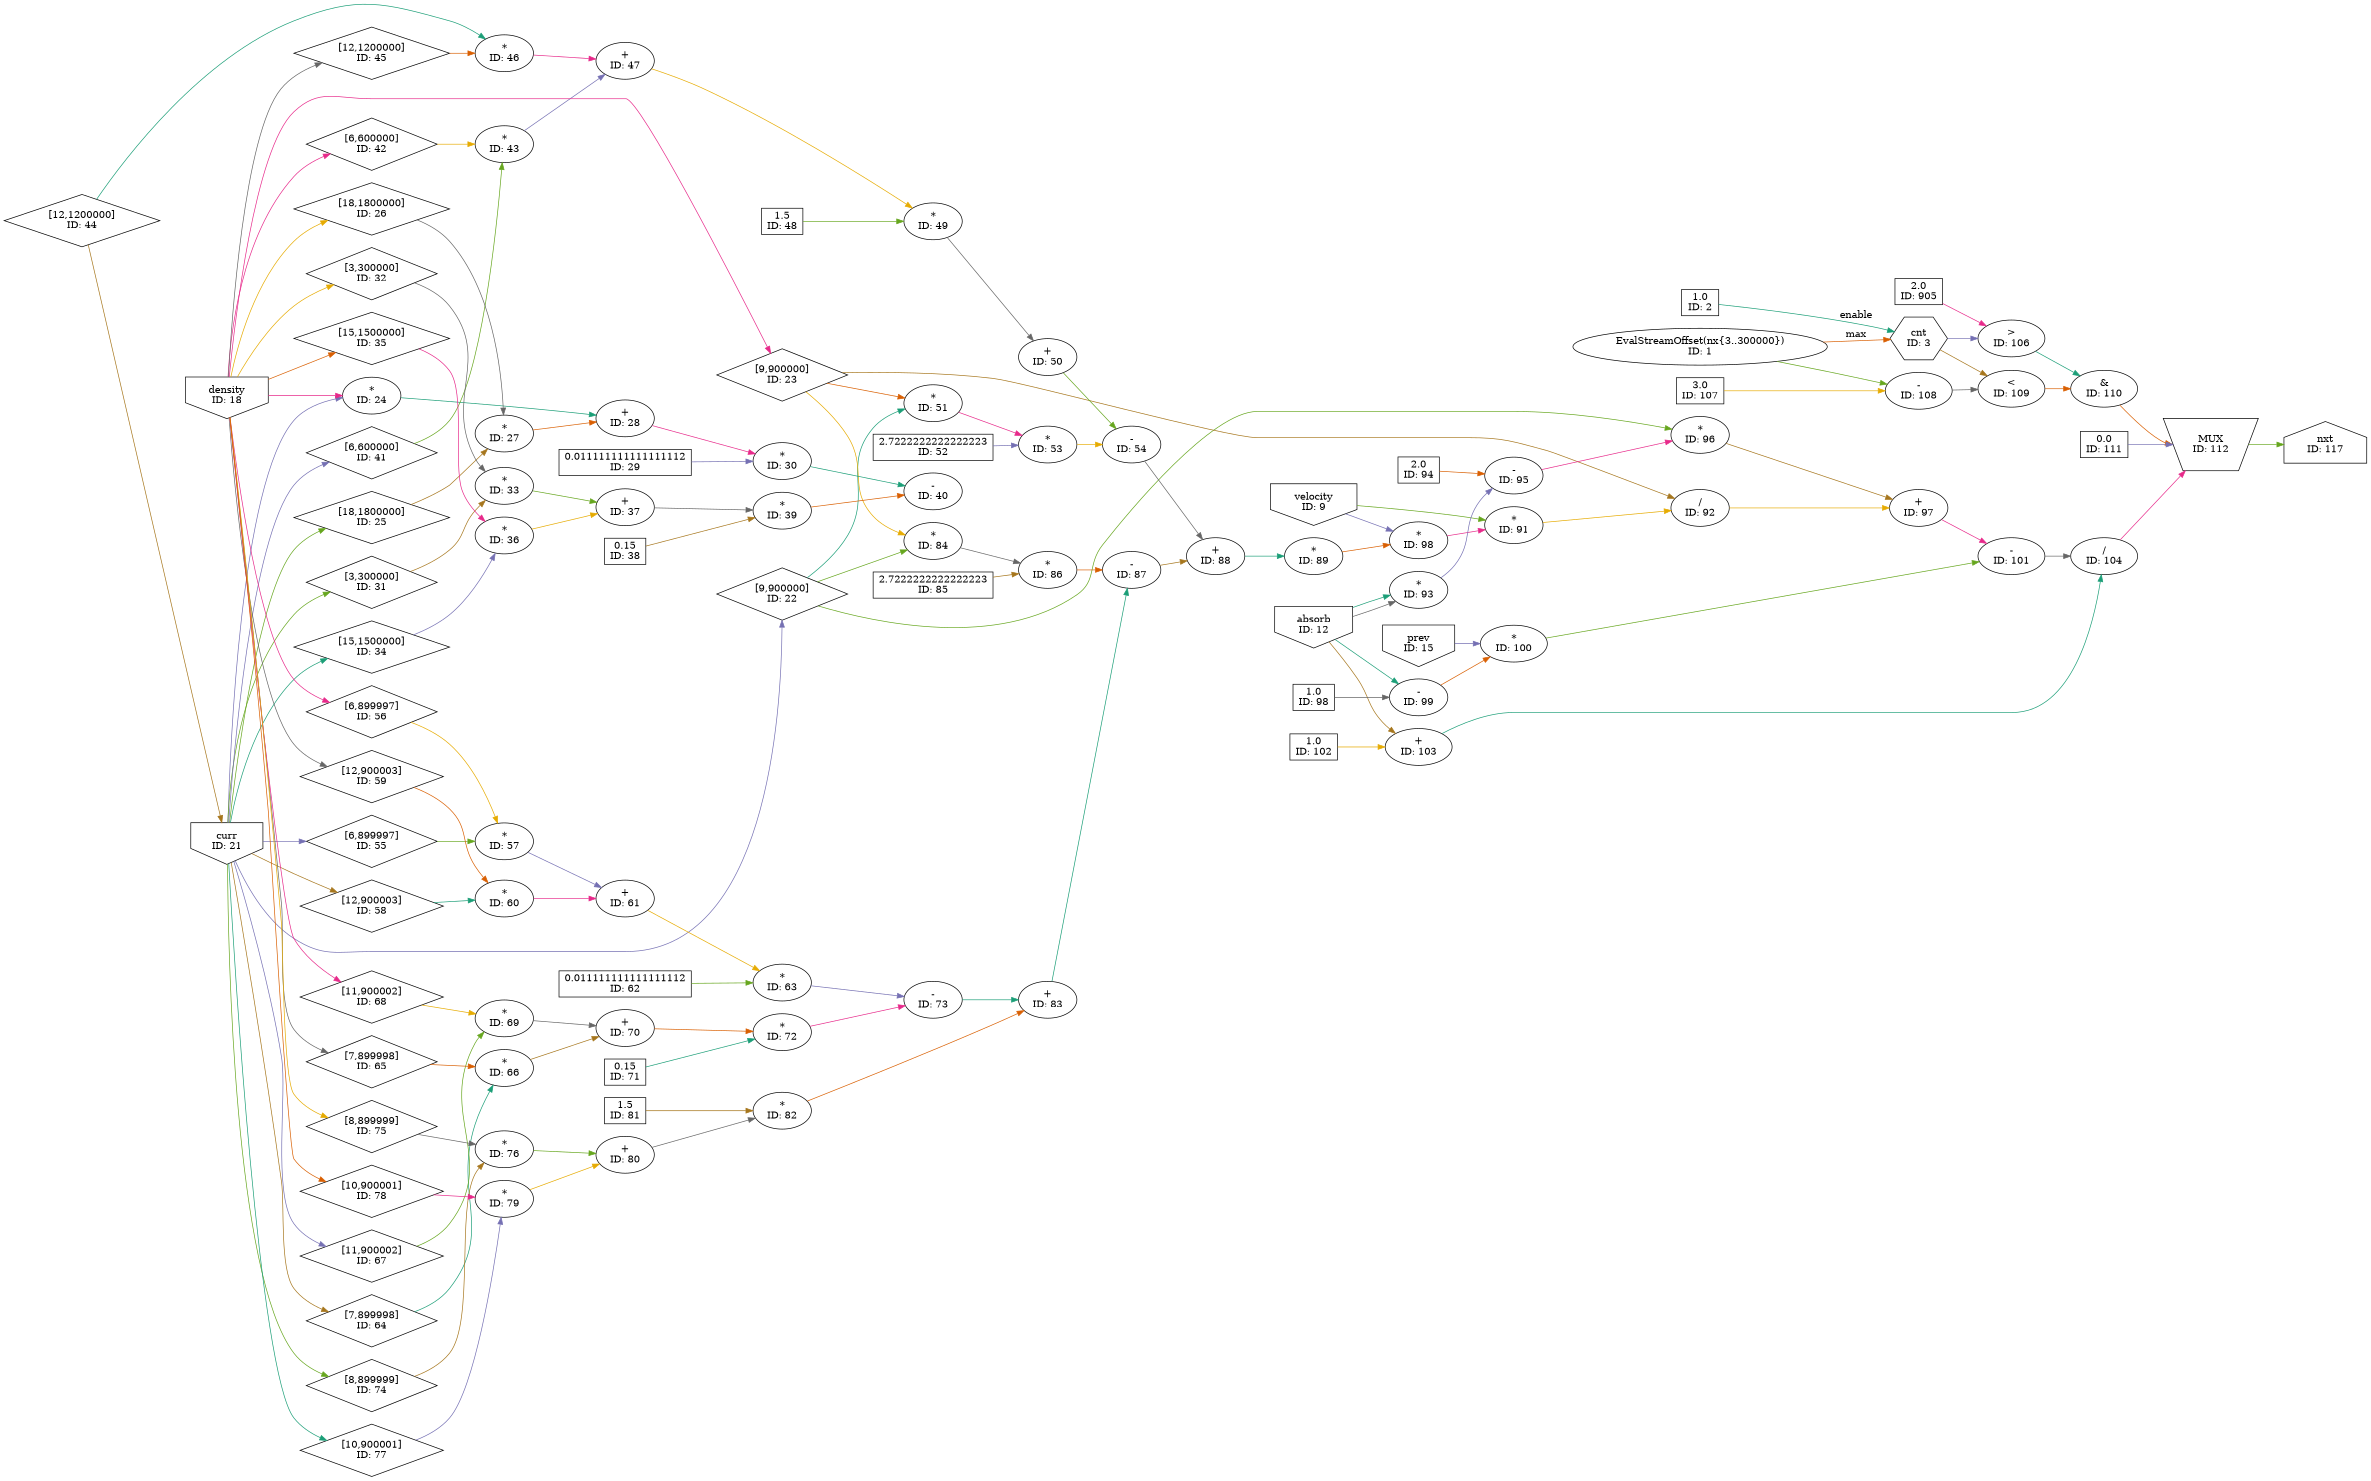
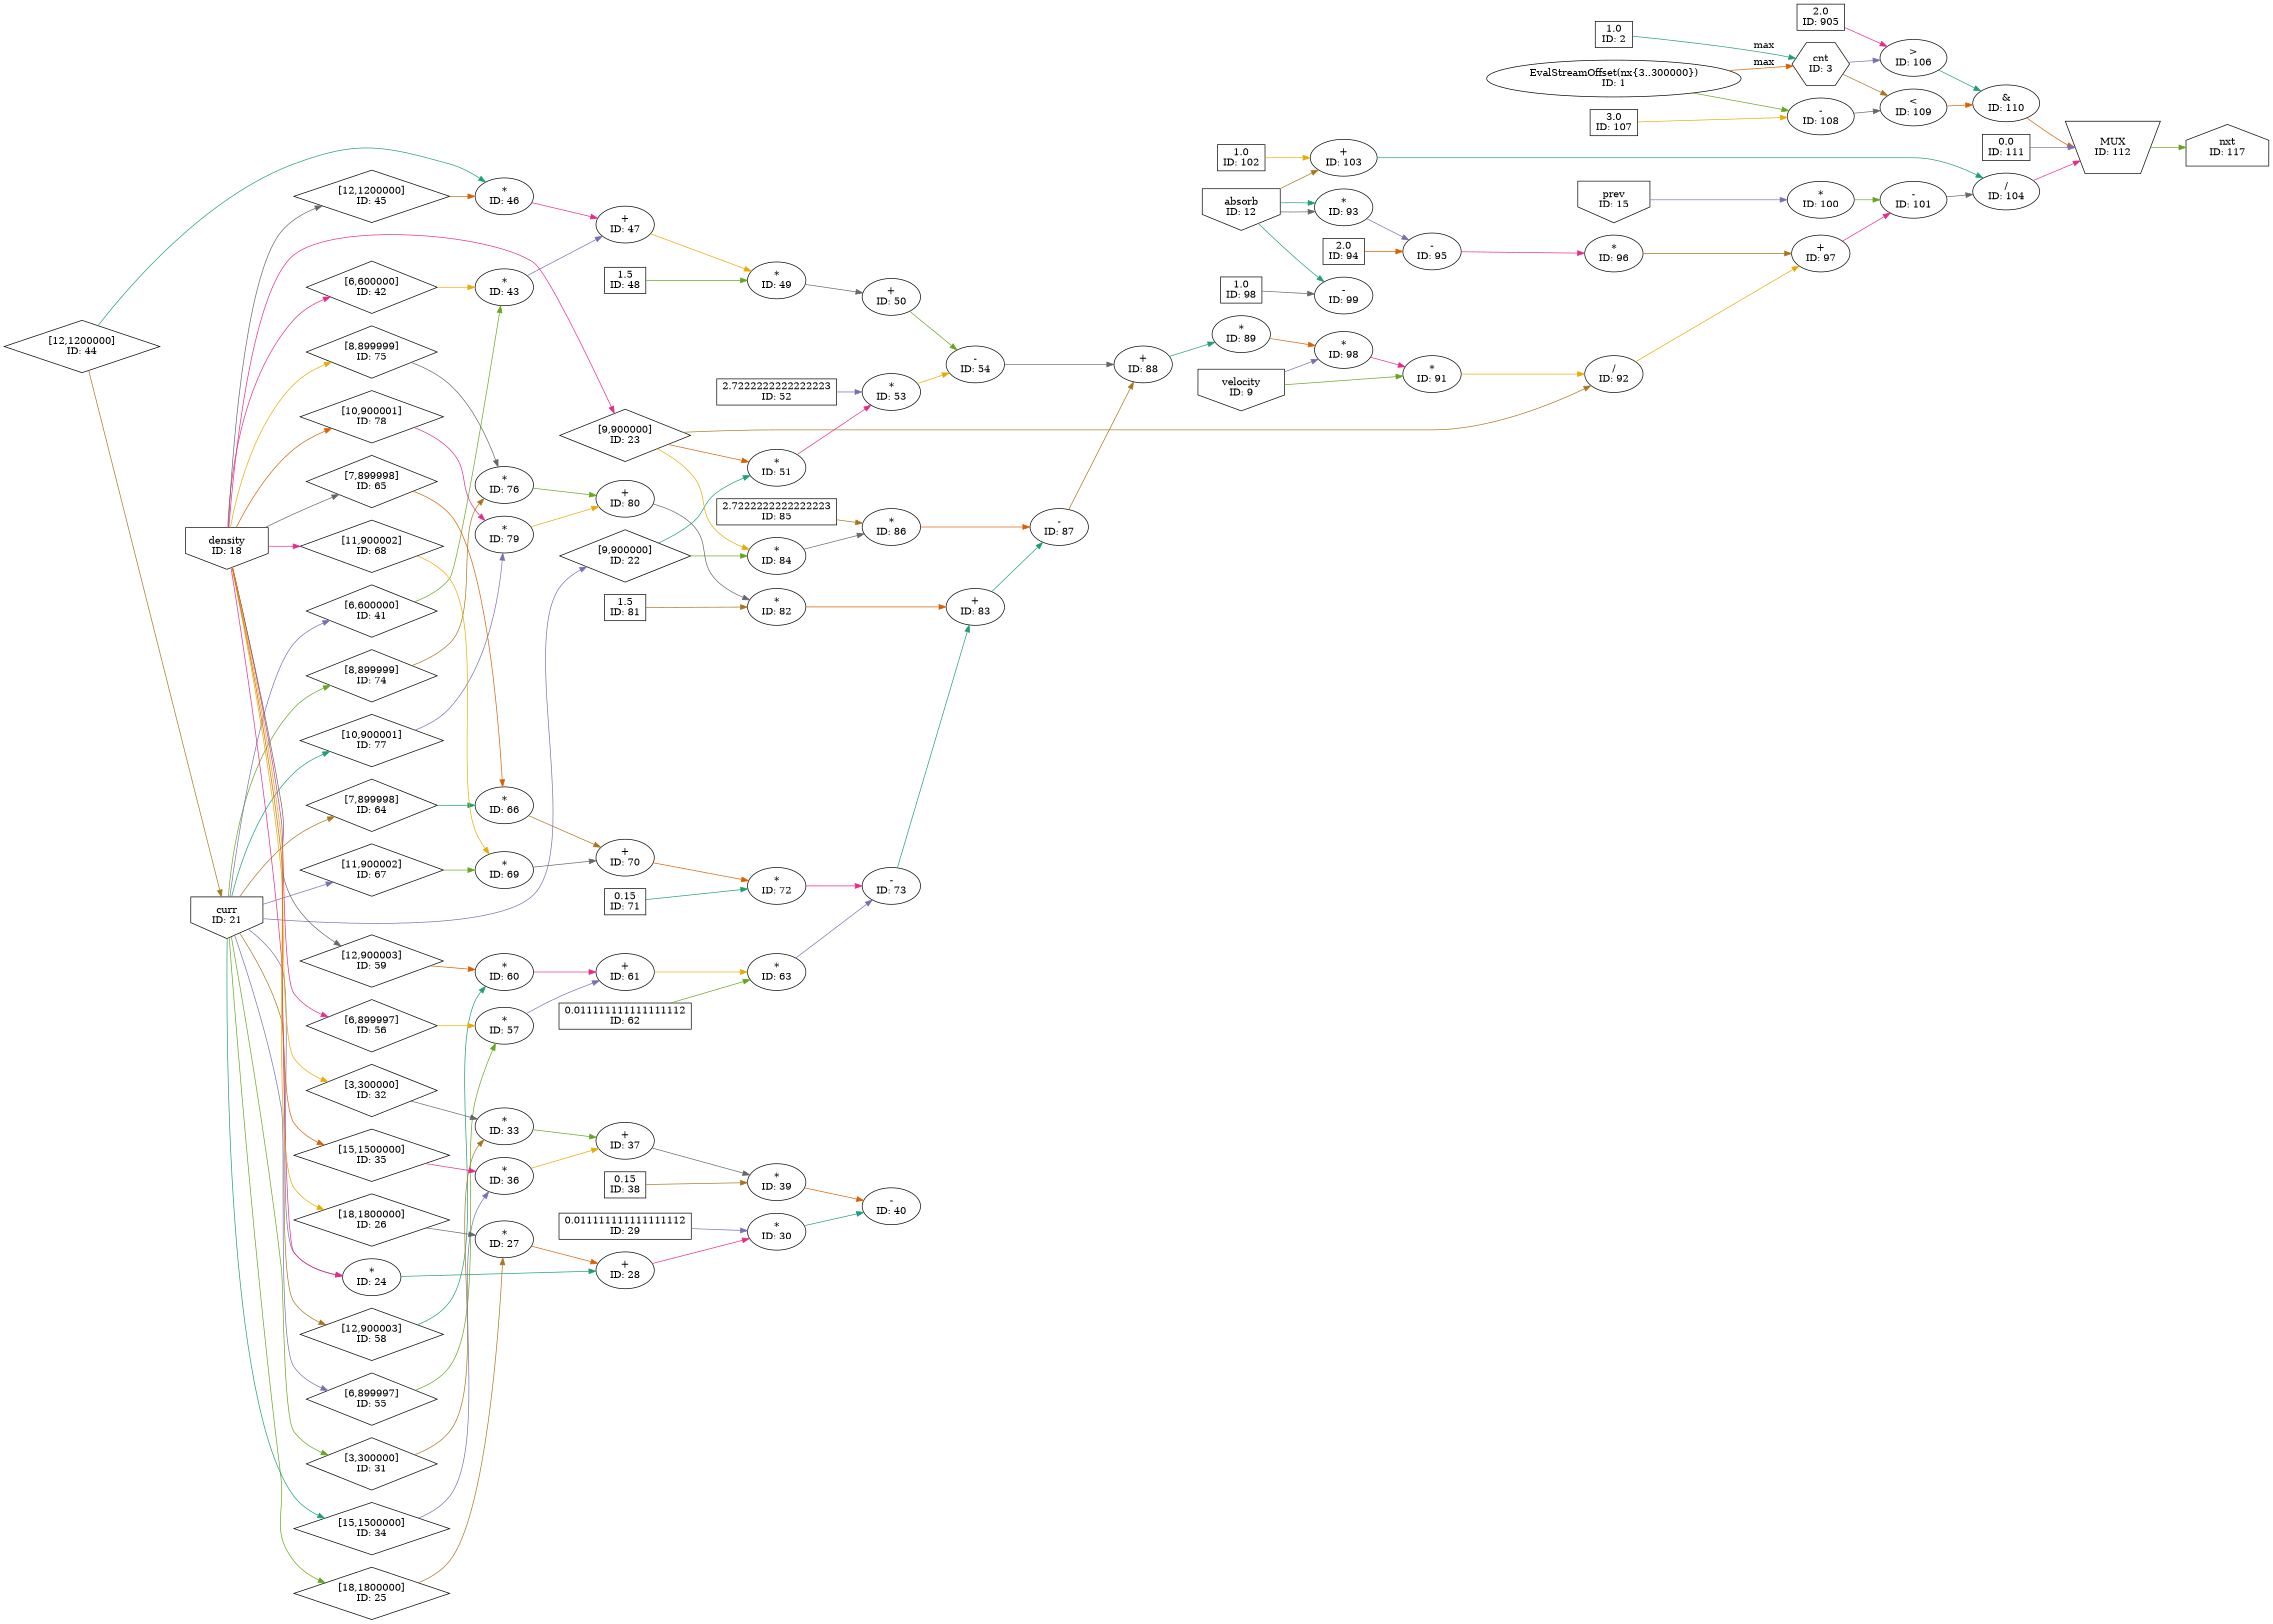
(1856, 315) -> (1764, 46)
(1203, 439) -> none
(1462, 673) -> none
